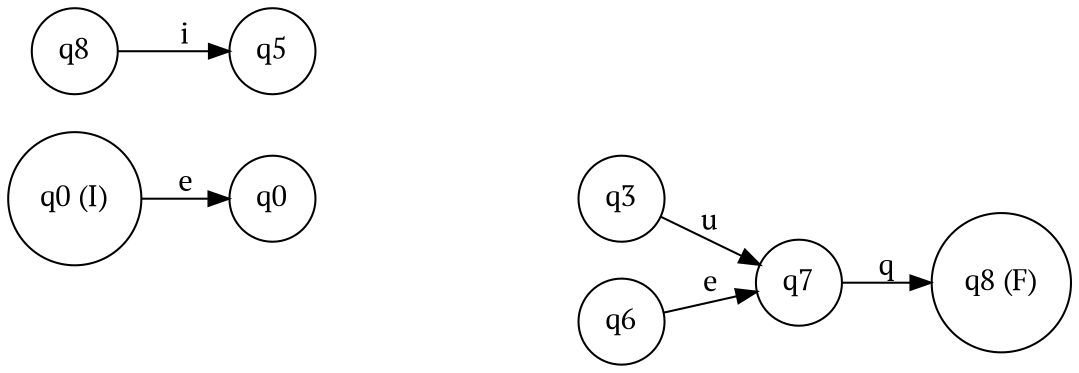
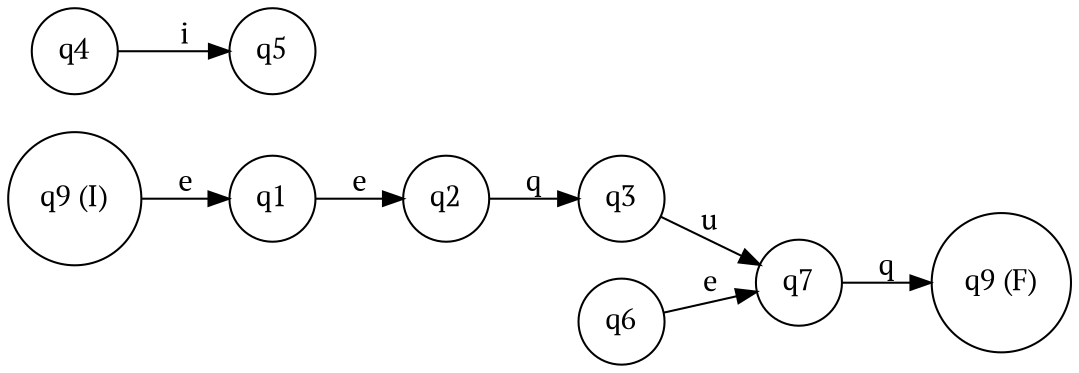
(75, 51) -> (75, 51)
(75, 199) -> (75, 199)
(272, 199) -> (272, 199)
none -> (446, 199)
(1001, 283) -> (1001, 283)
